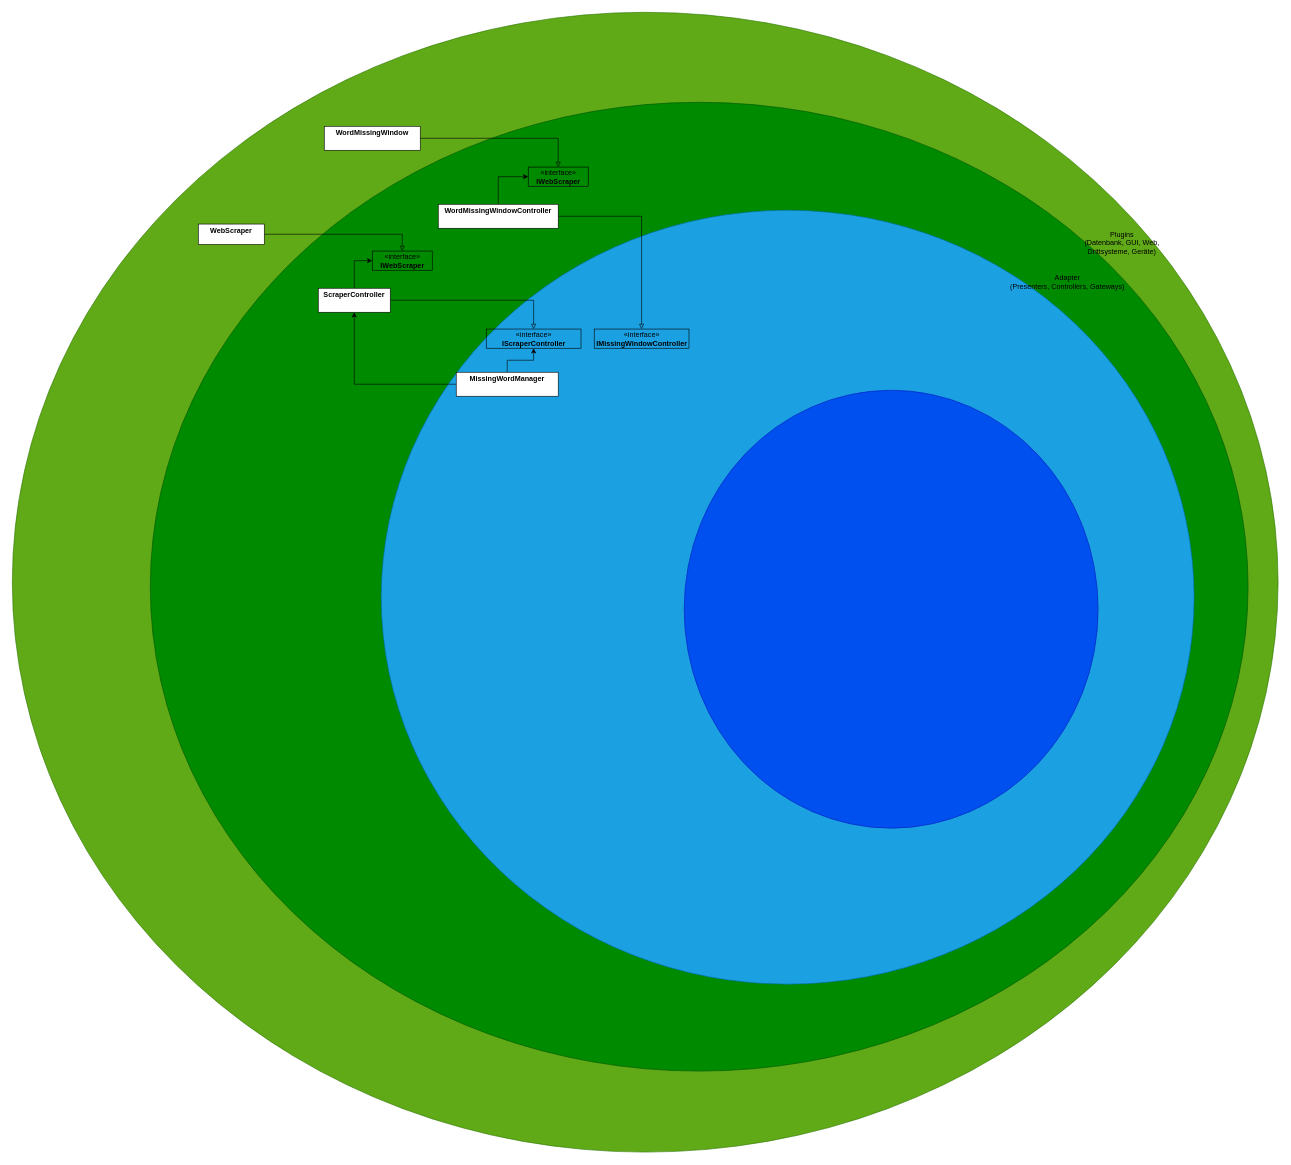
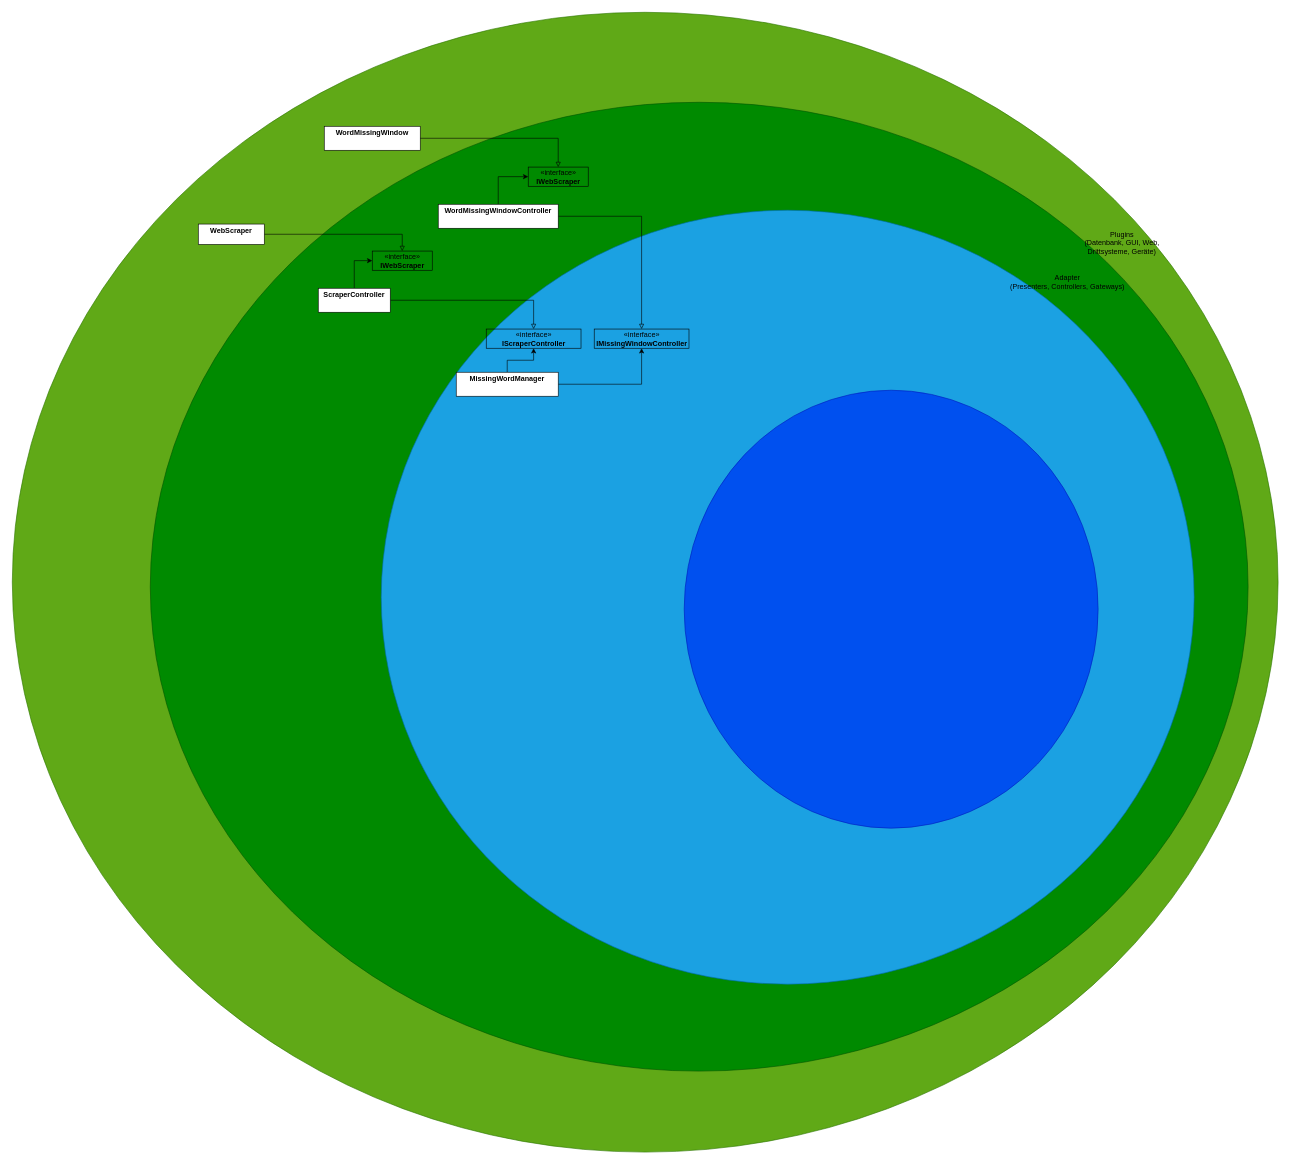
(451, 384) -> (642, 370)
